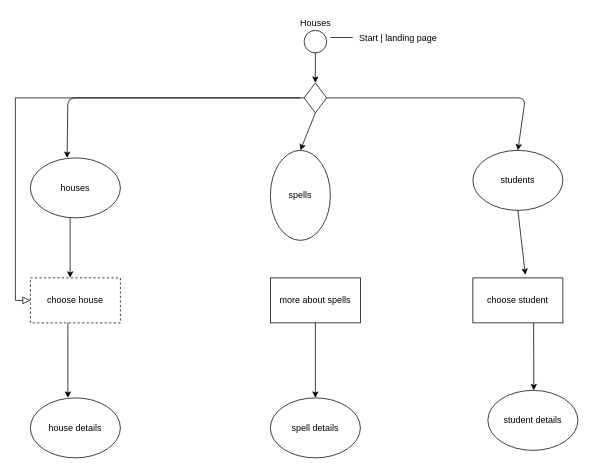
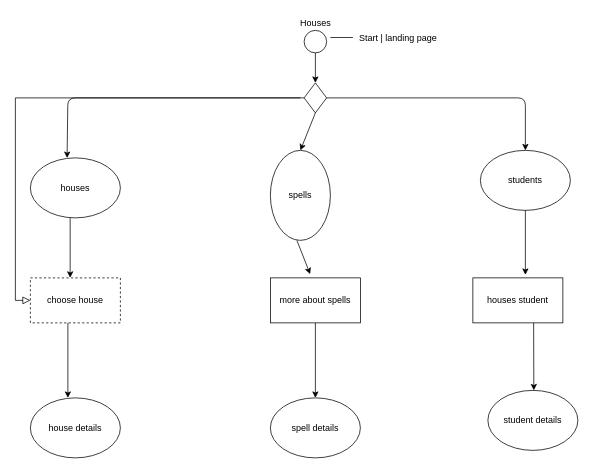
(518, 180) -> (525, 180)
none -> (302, 255)
(518, 300) -> (518, 300)
